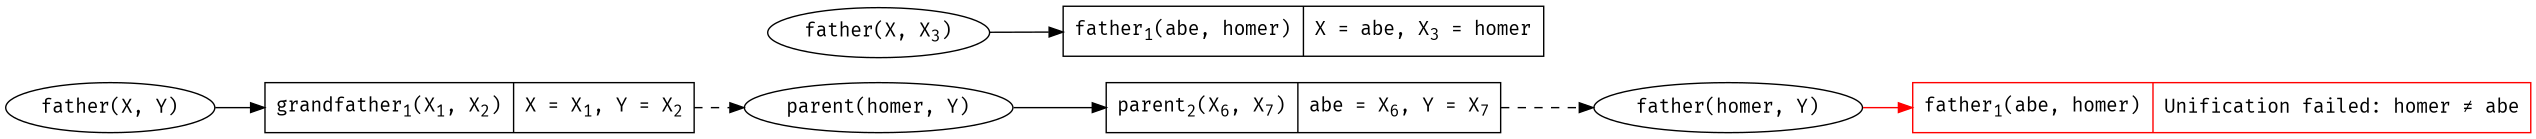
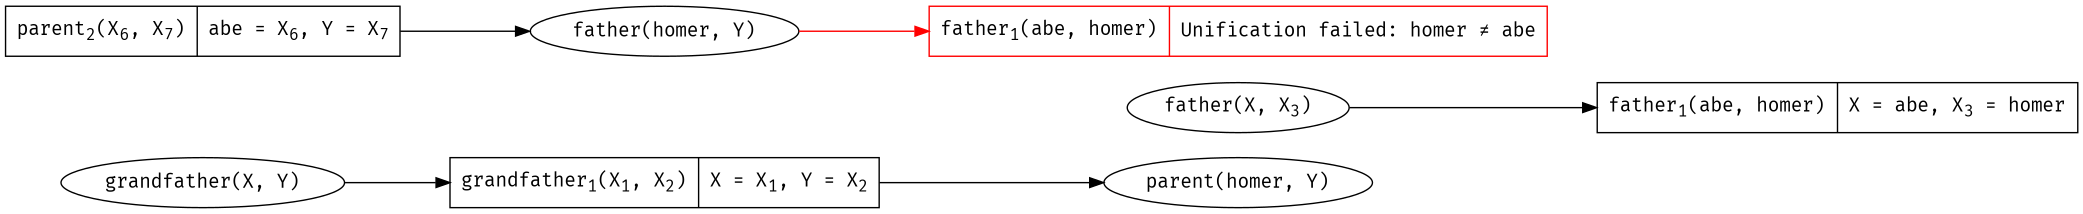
(110, 108) -> (203, 183)
(712, 108) -> (984, 183)
(1053, 108) -> none
(1540, 108) -> (458, 31)
